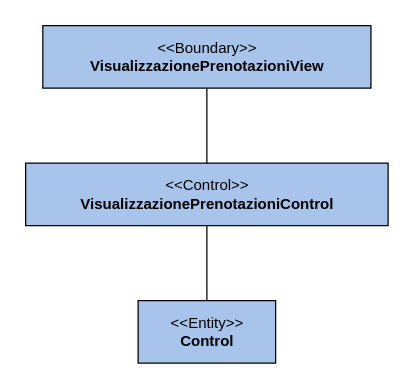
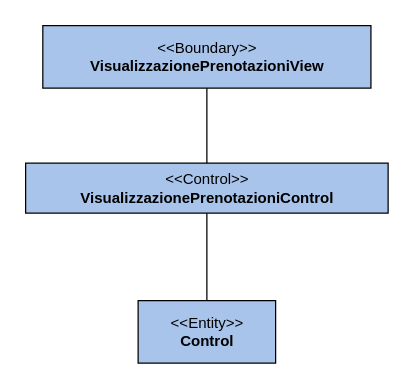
(207, 194) -> (207, 188)
